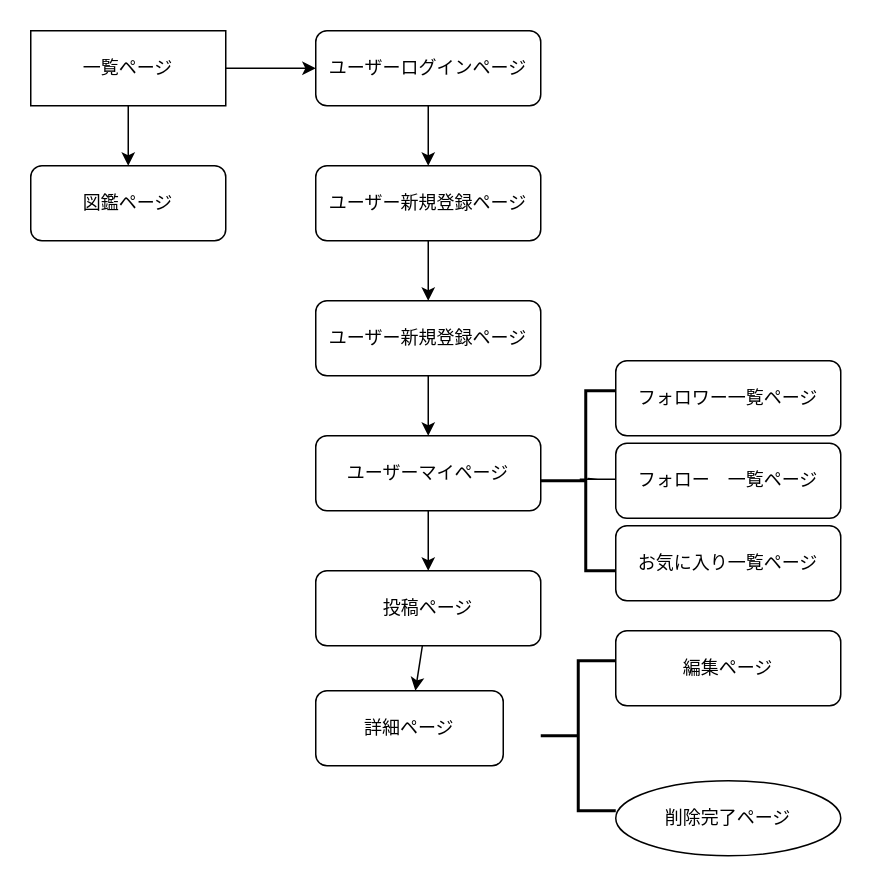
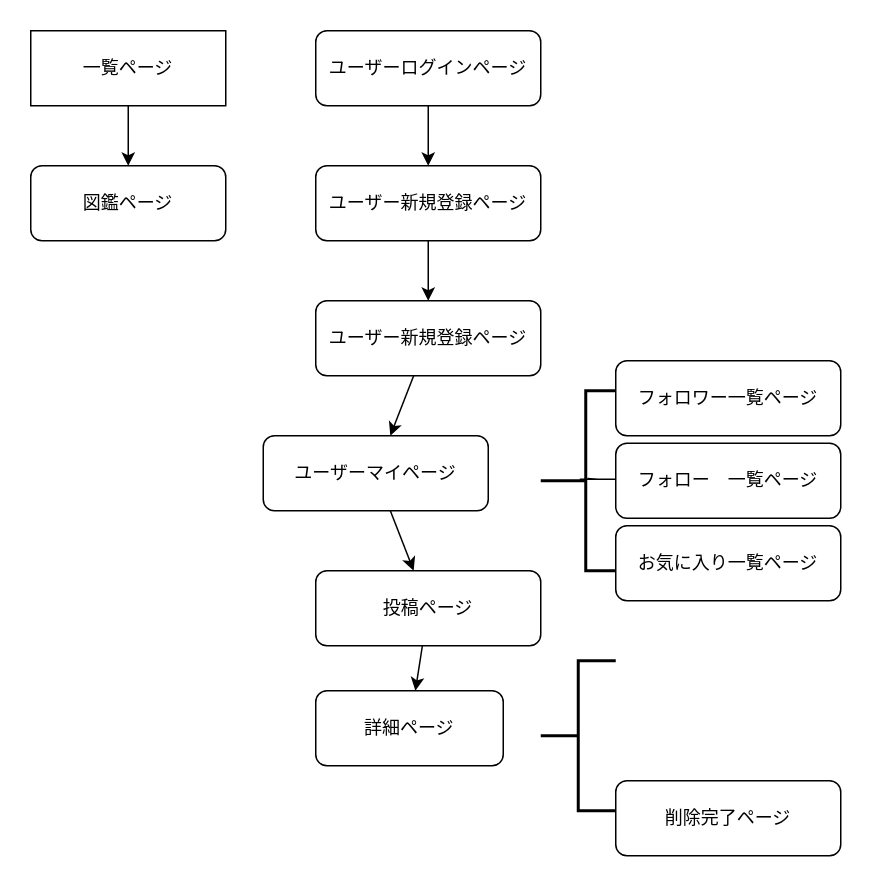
(266, 68) -> none
(428, 473) -> (376, 473)
(728, 668) -> none
(728, 818) -> (728, 818)
